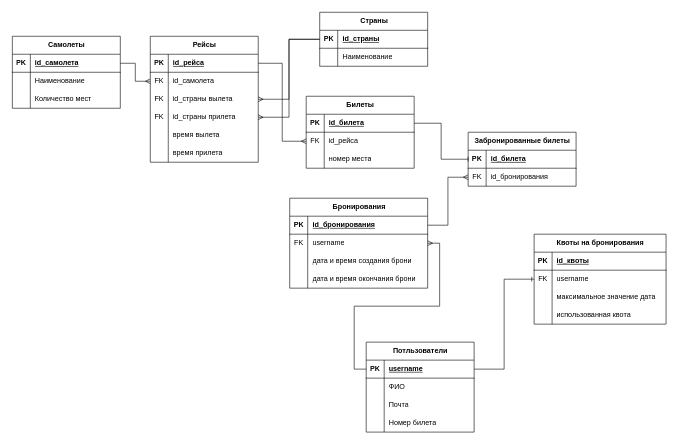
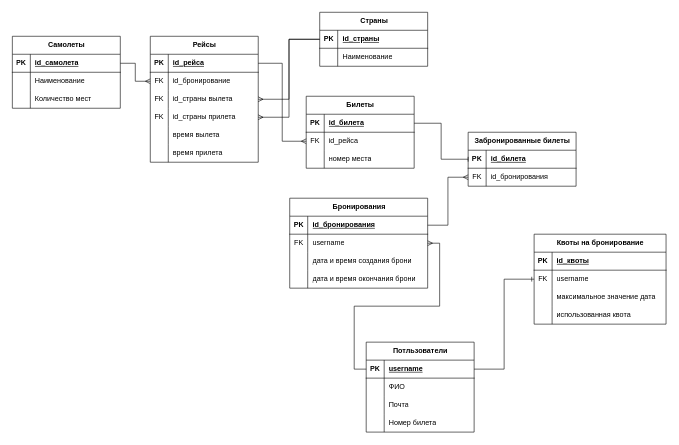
(194, 81) -> (202, 81)
(601, 243) -> (601, 243)
